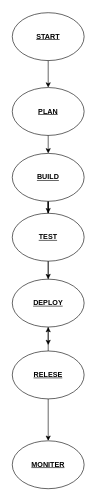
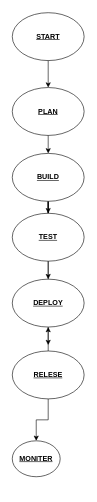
(48, 465) -> (36, 459)
